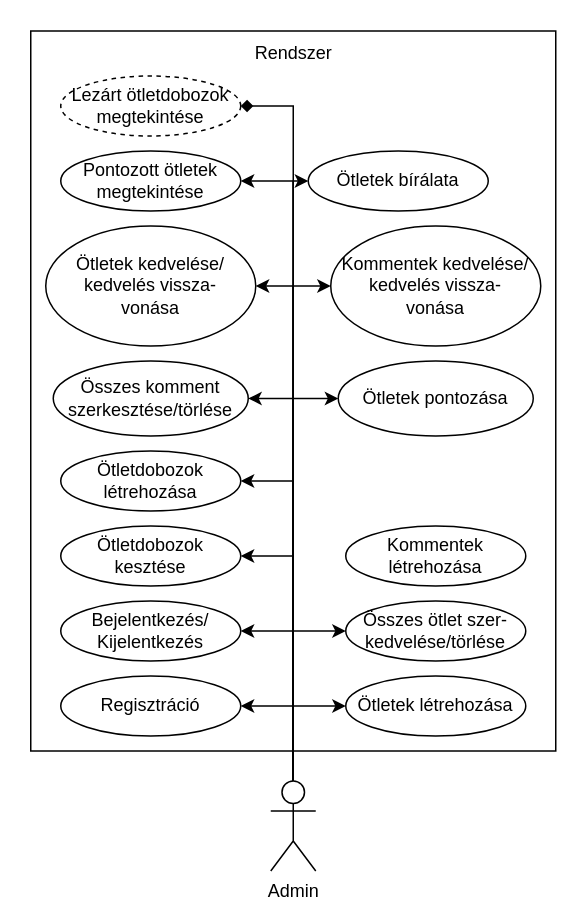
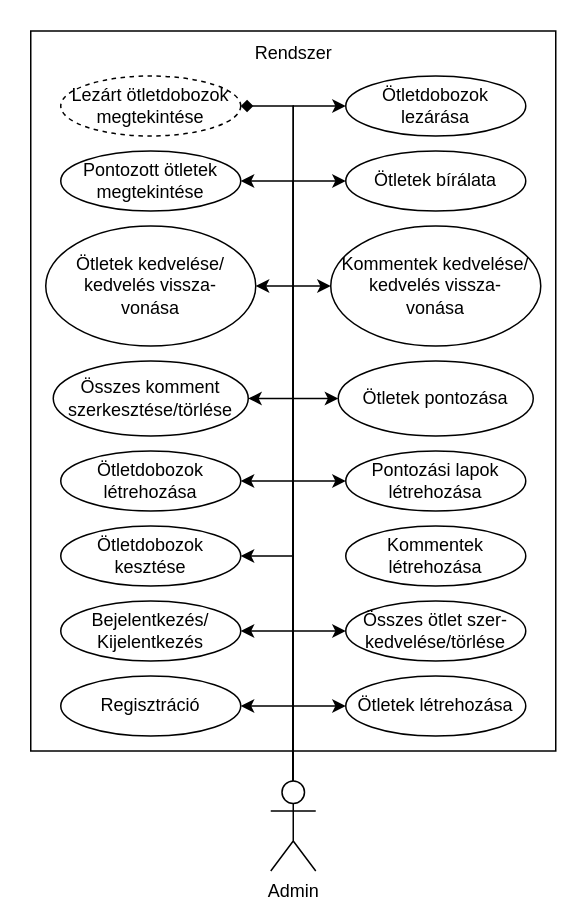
none -> (316, 106)
none -> (436, 106)
(398, 181) -> (436, 181)
none -> (316, 481)
none -> (436, 481)
